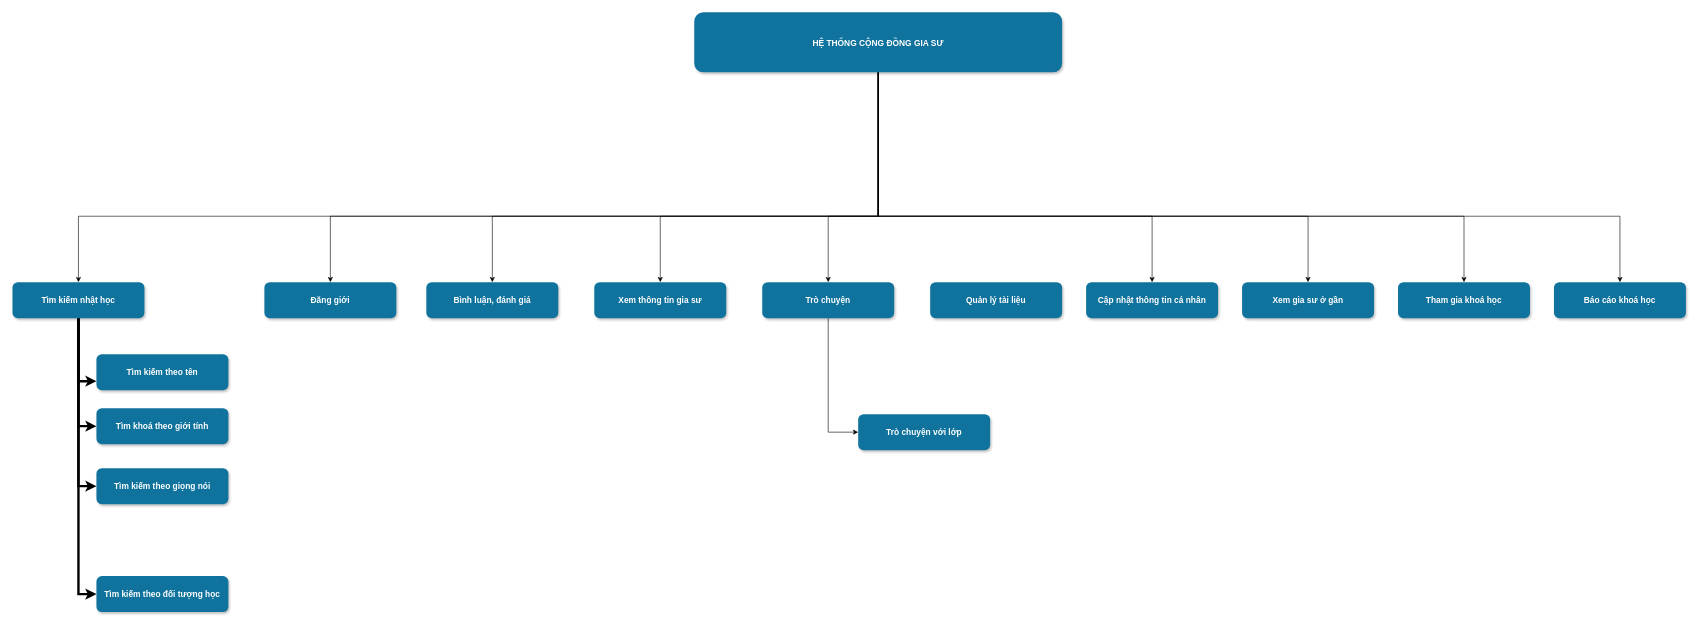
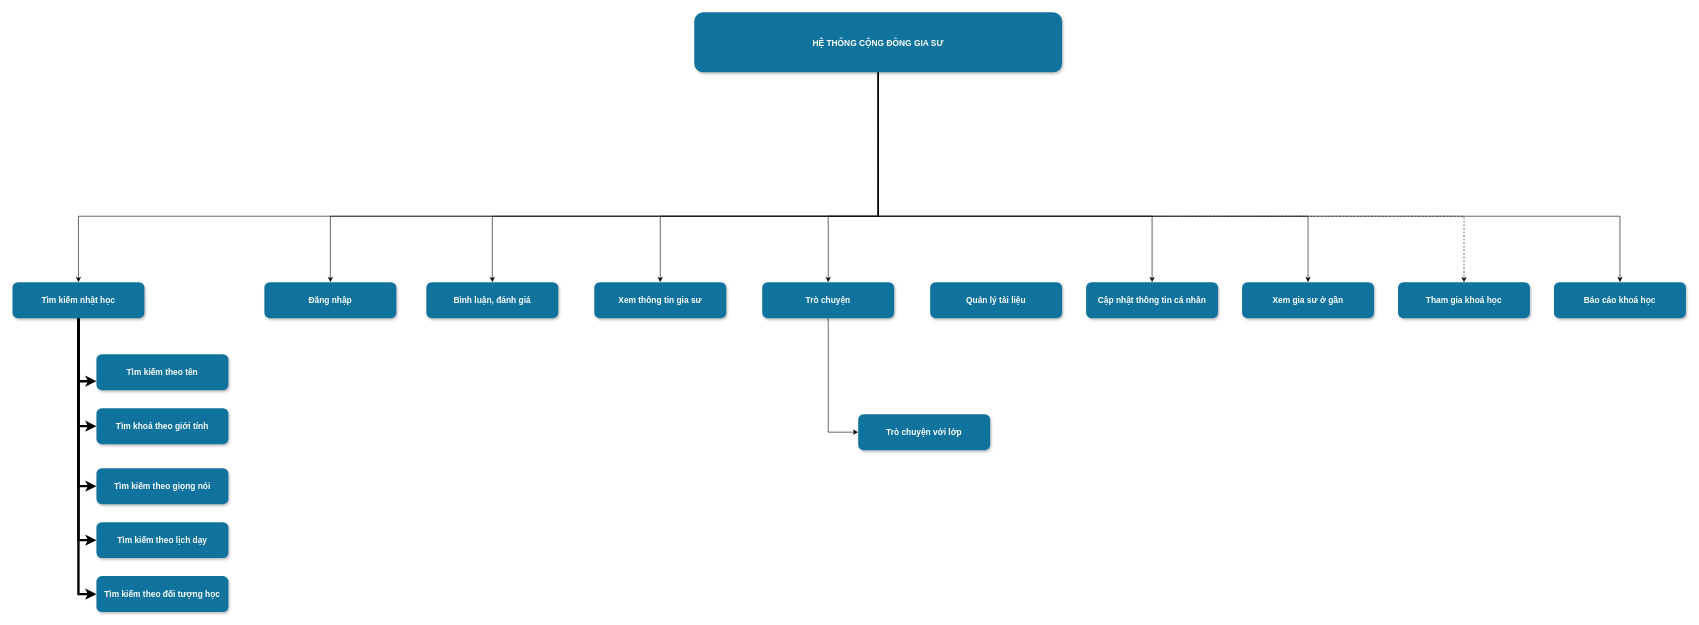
(1464, 248) -> (1464, 248)
(330, 301) -> (330, 301)
none -> (85, 540)
none -> (162, 540)
